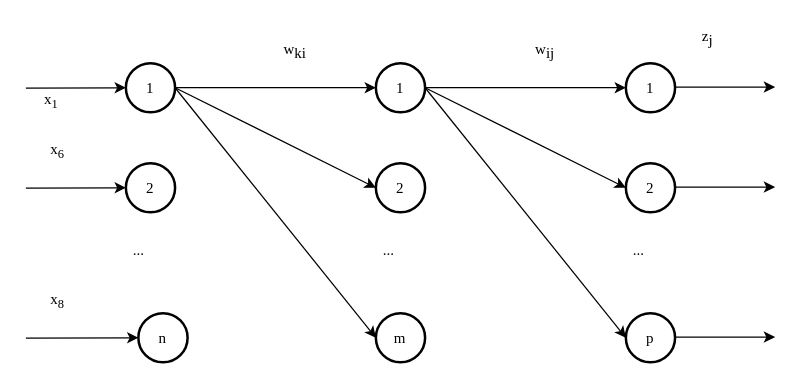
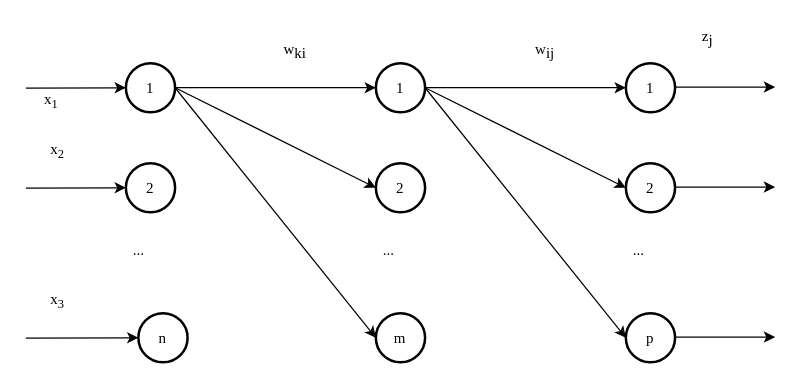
(58, 151) -> (58, 151)
(58, 301) -> (58, 301)
